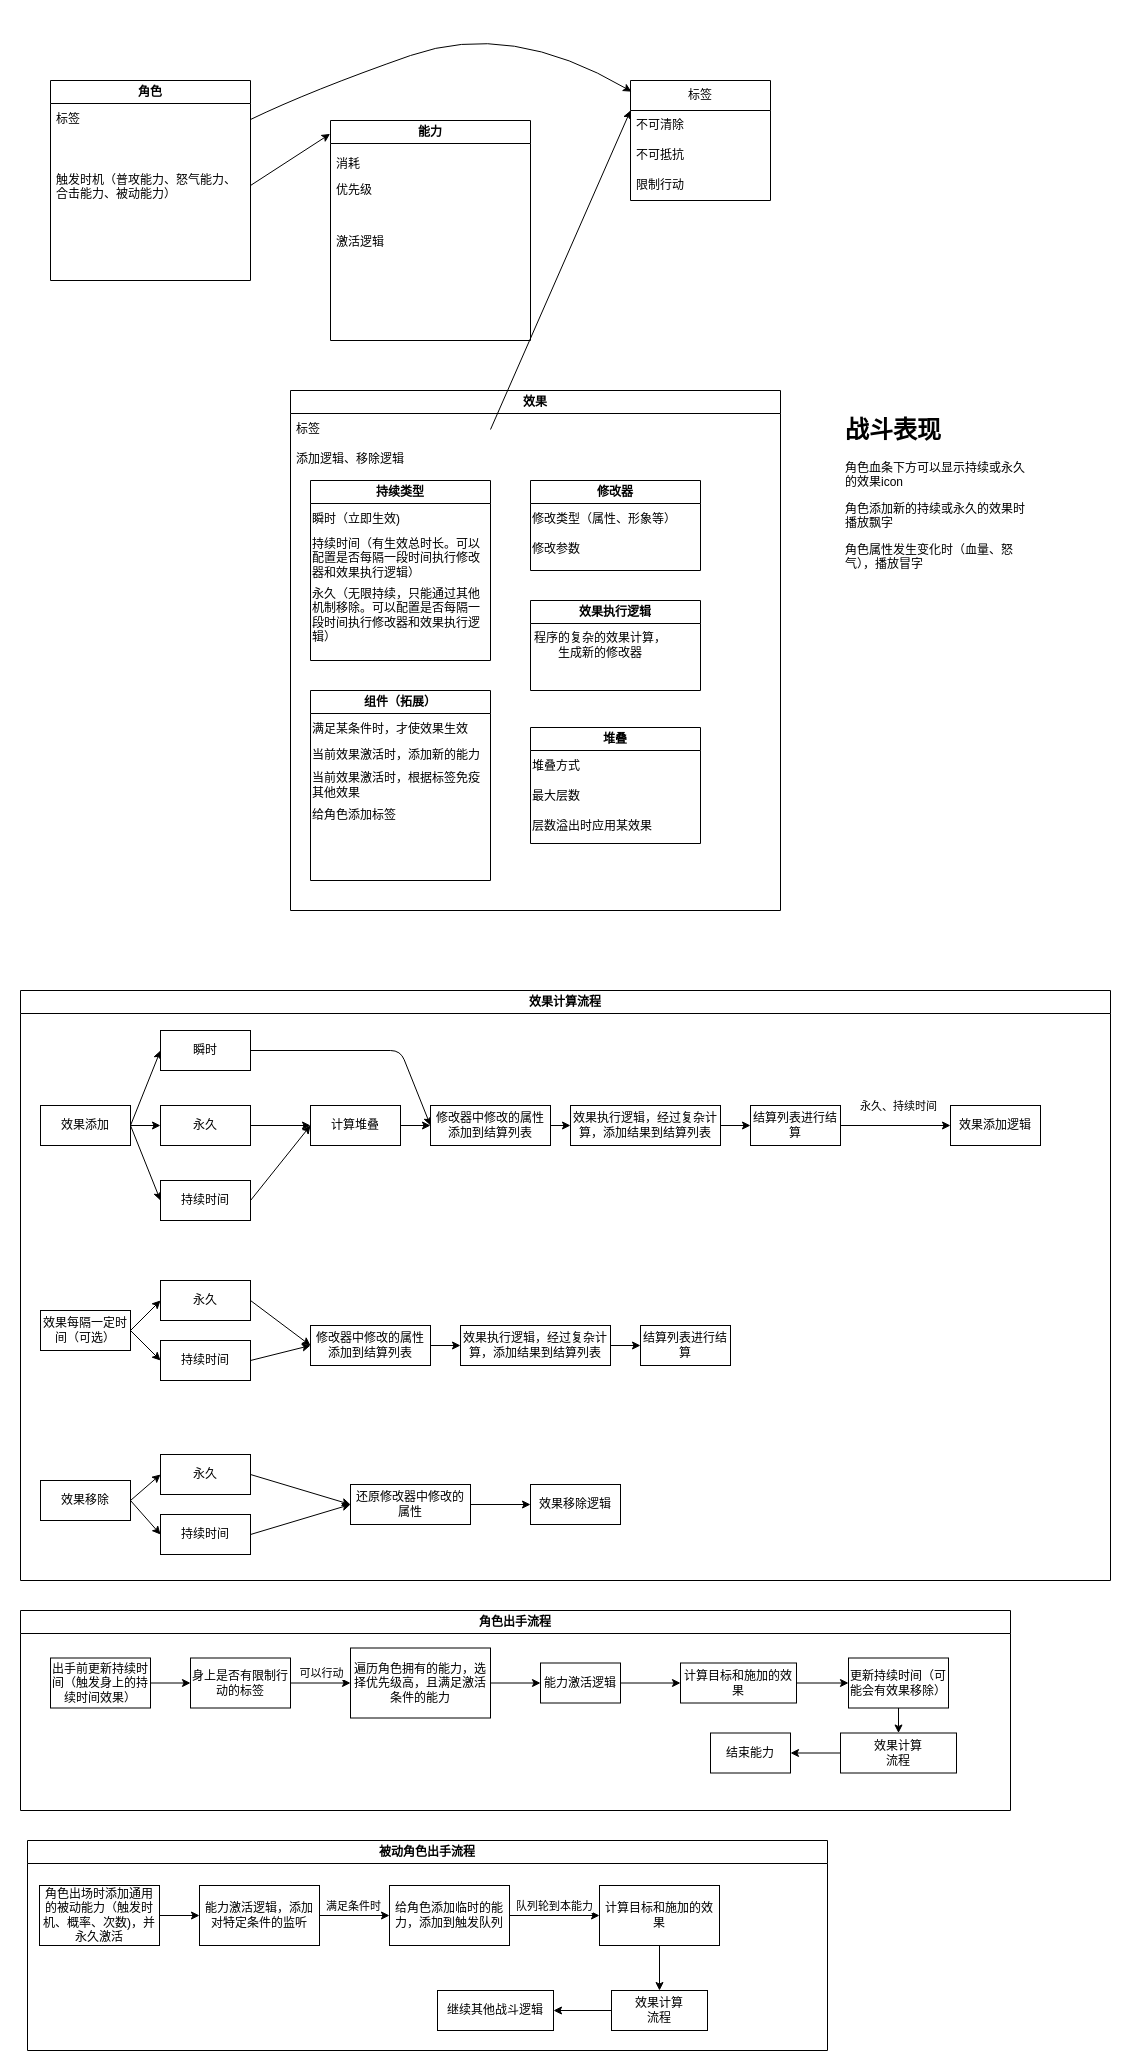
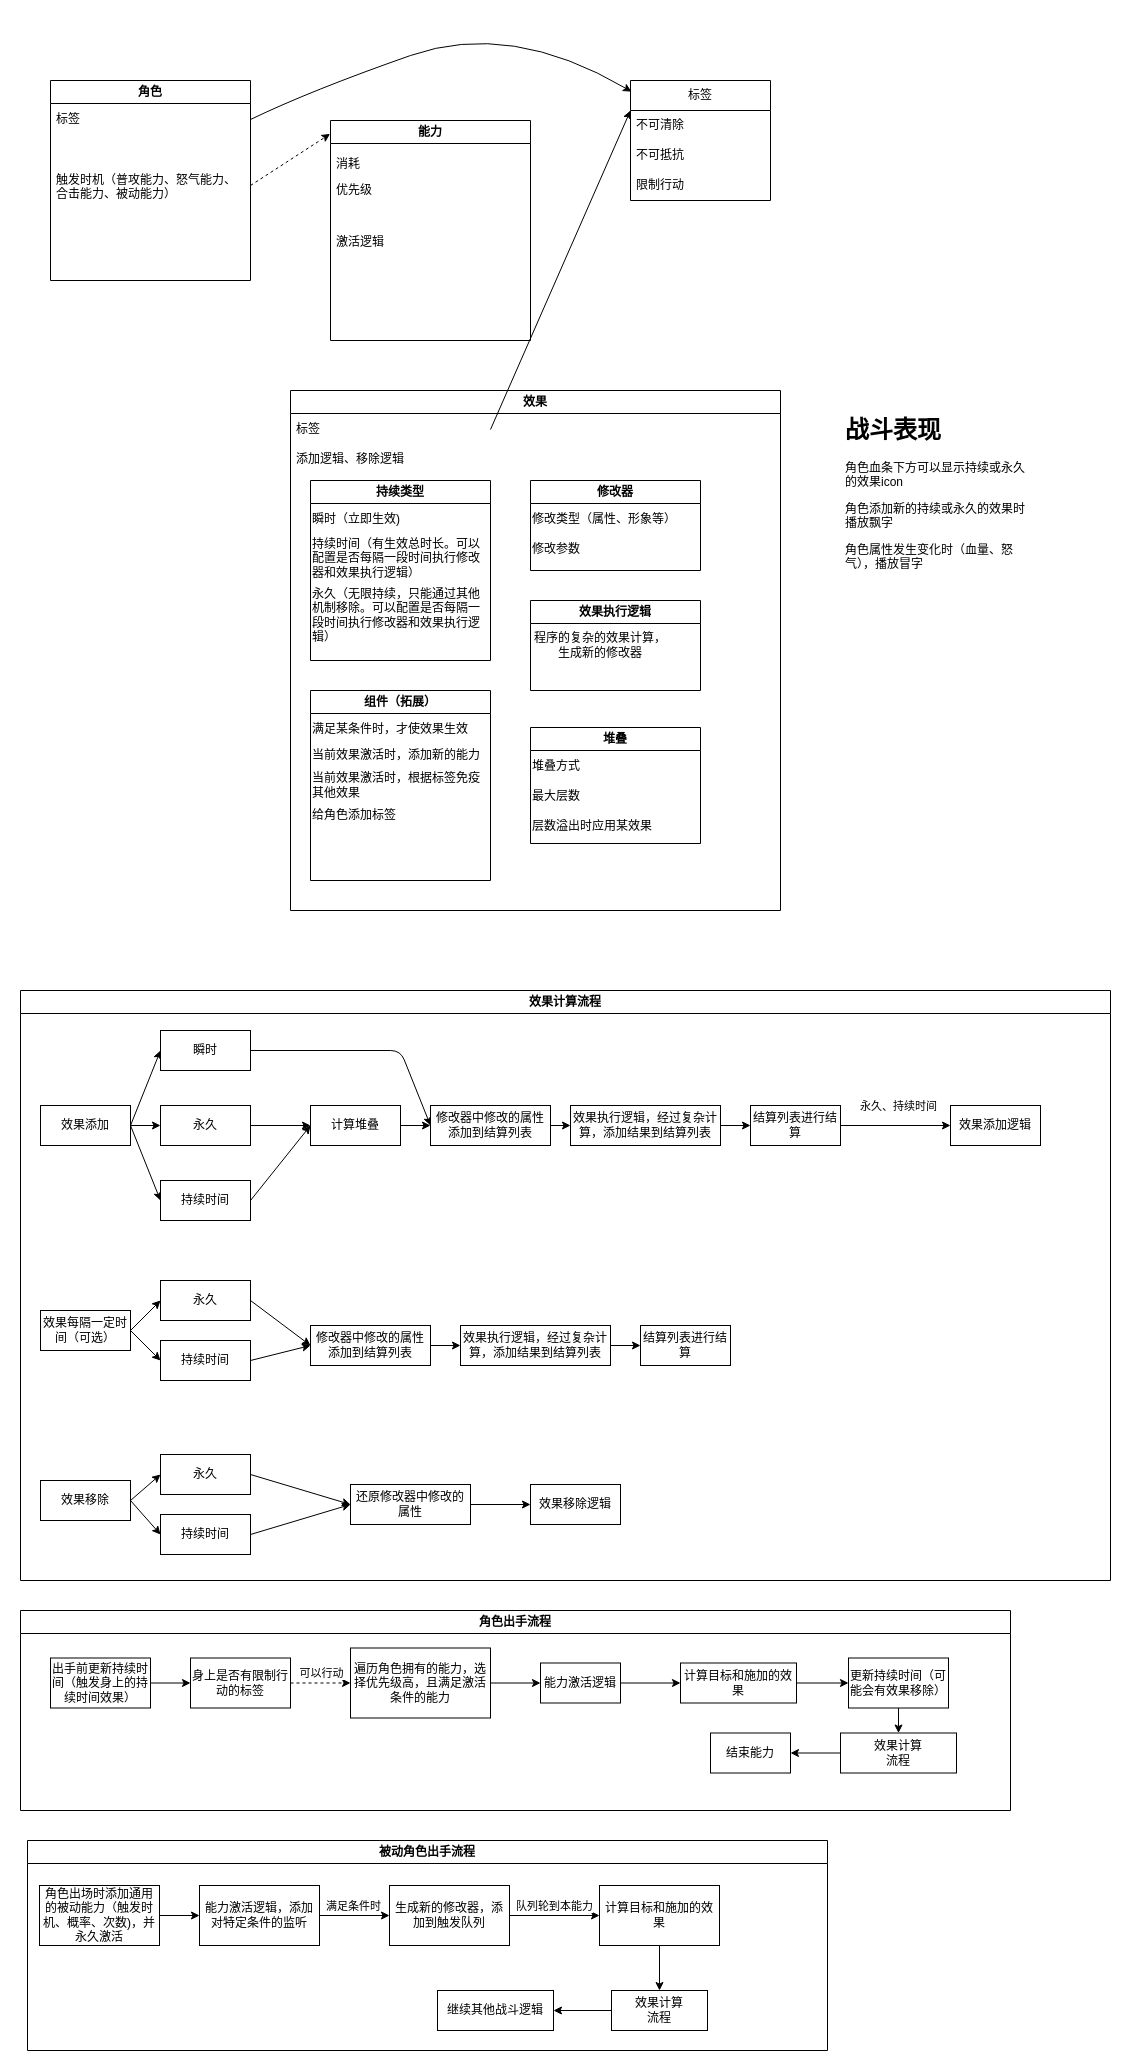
(287, 162) -> (287, 162)
(318, 1683) -> (318, 1683)
(450, 1916) -> (450, 1916)
